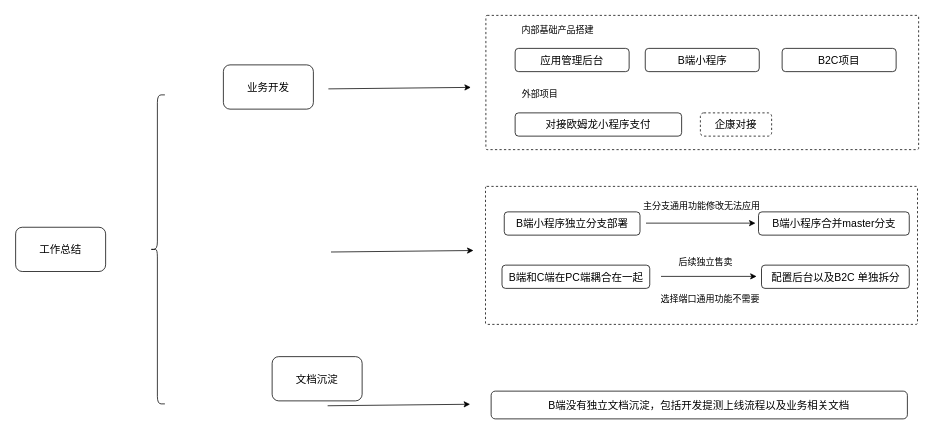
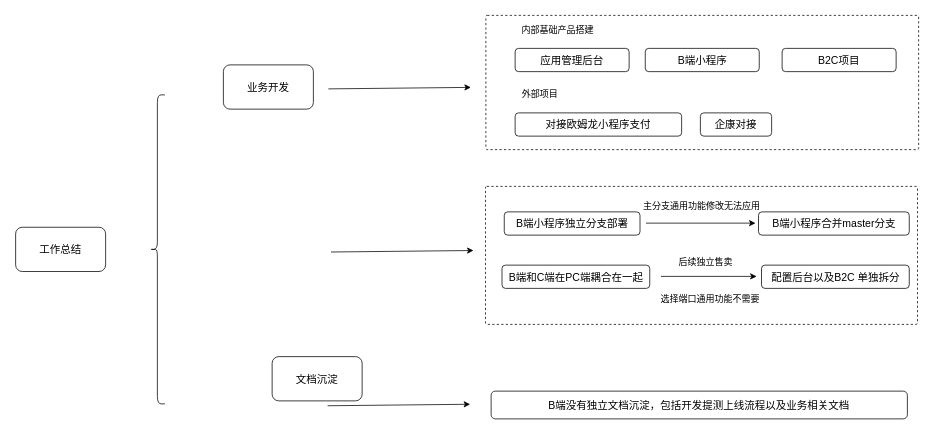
(736, 125) -> (736, 125)
